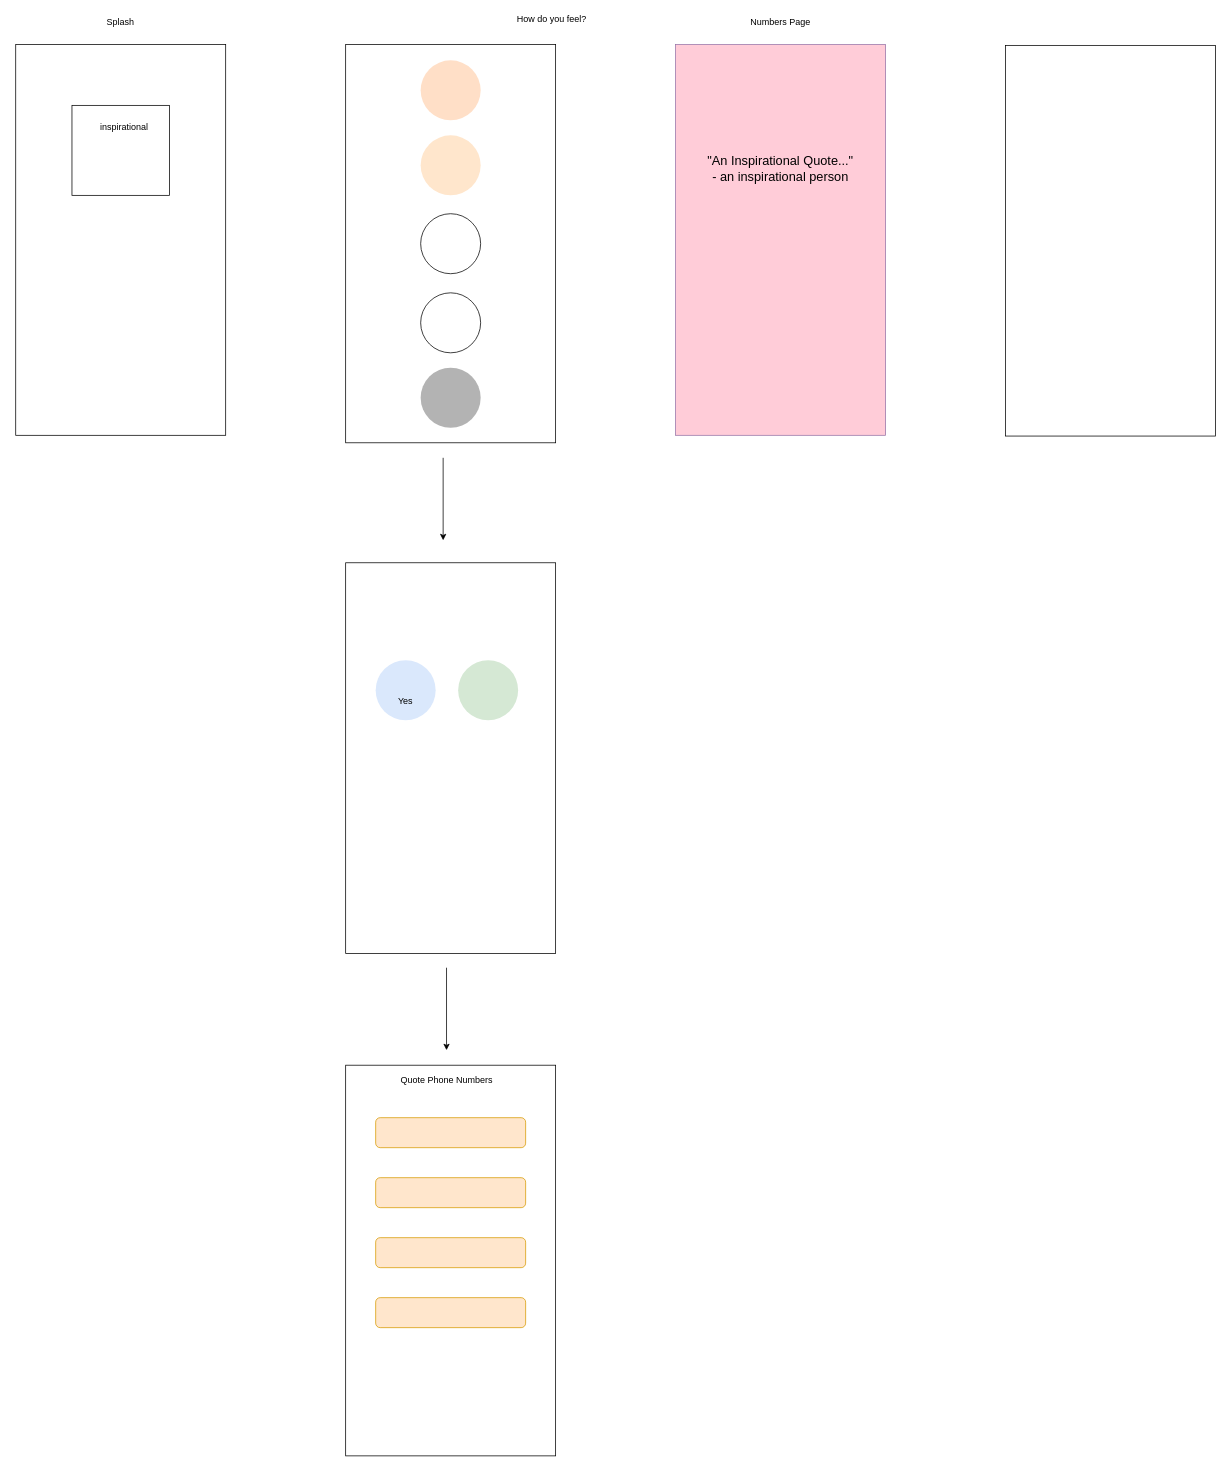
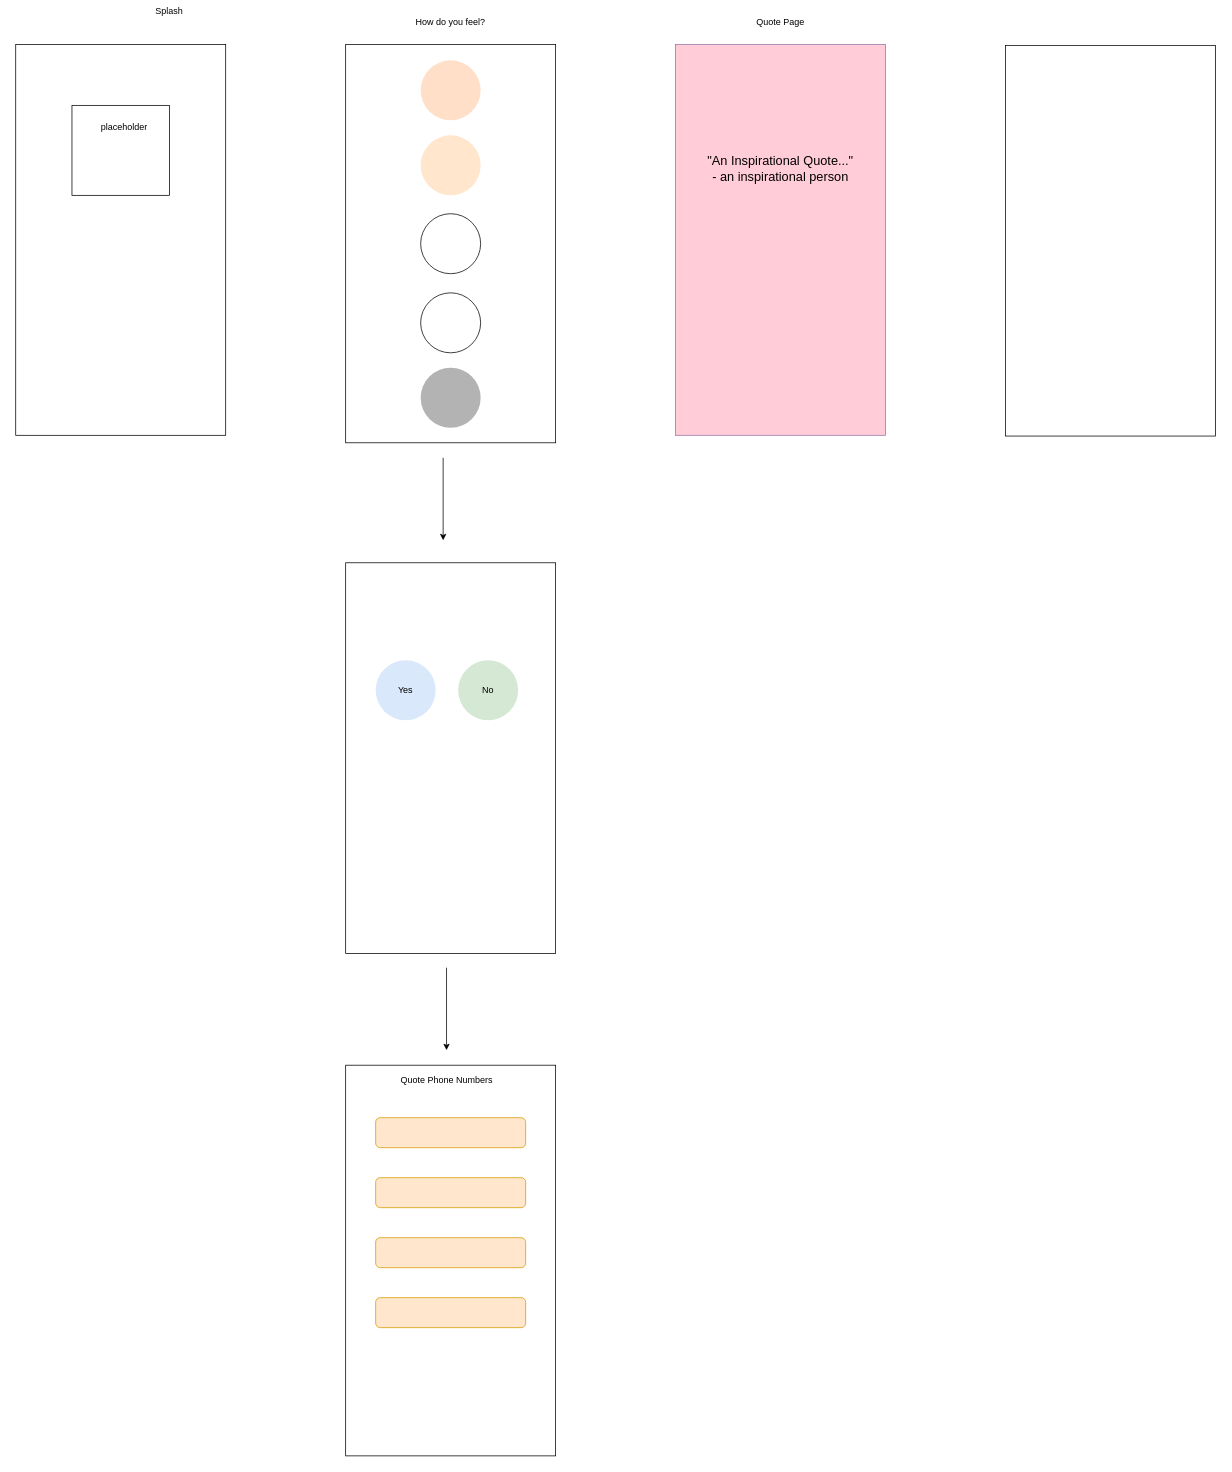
(552, 19) -> (450, 23)
(120, 23) -> (169, 12)
(780, 23) -> (780, 23)
(124, 128) -> (124, 128)
none -> (488, 690)
(405, 702) -> (405, 690)
